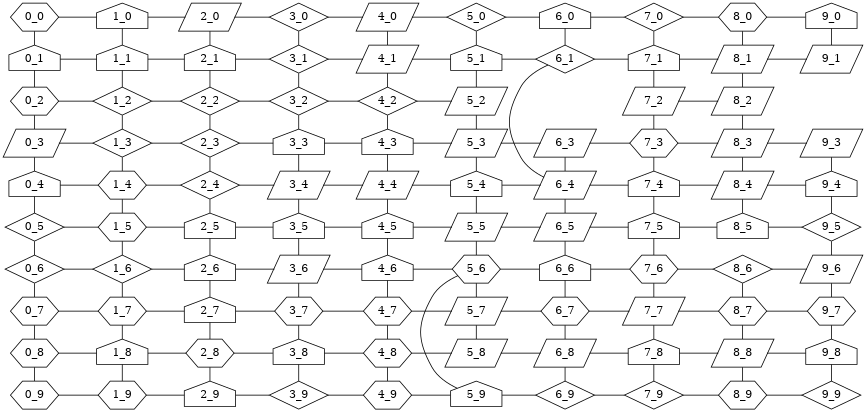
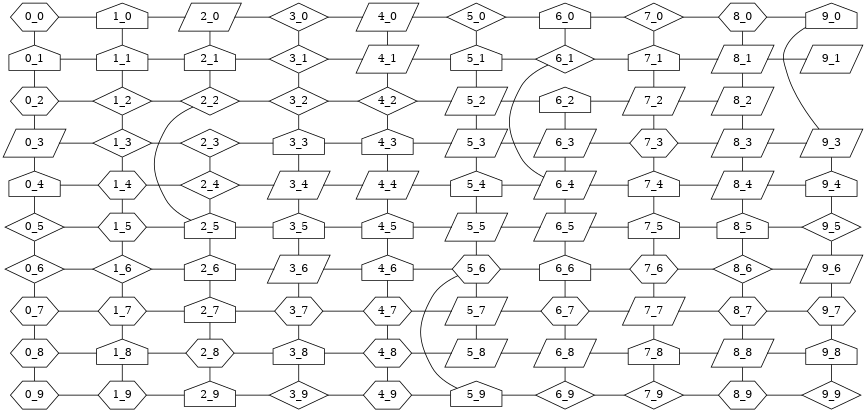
(831, 37) -> (789, 78)
none -> (565, 101)
(210, 122) -> (154, 163)
none -> (743, 247)
